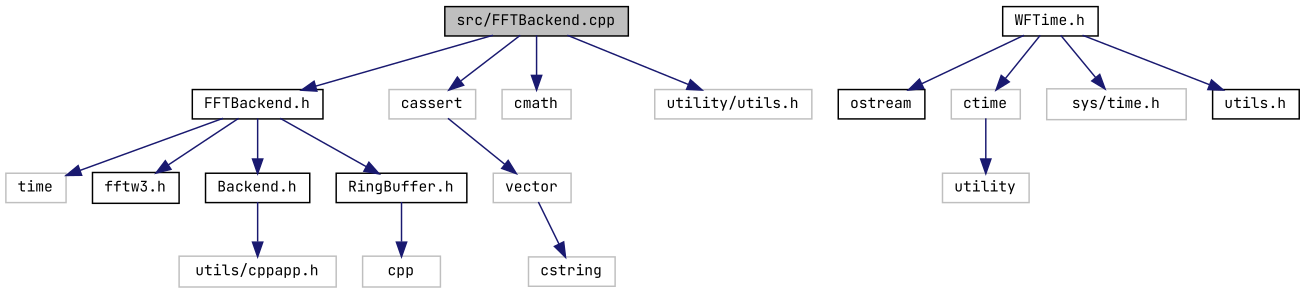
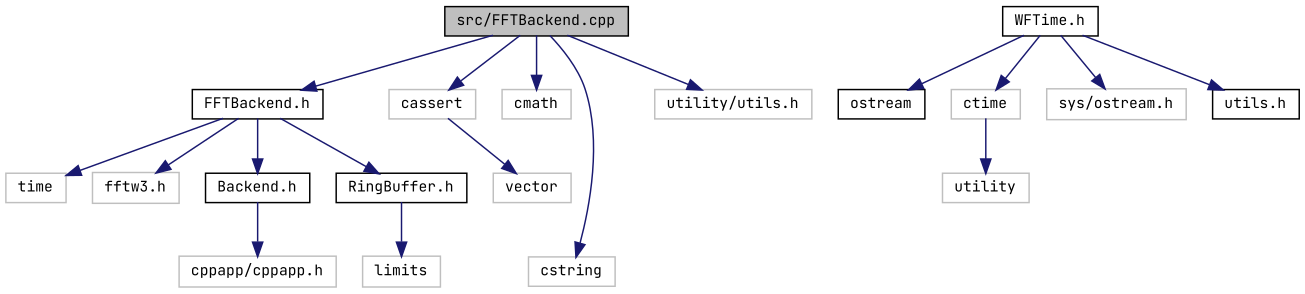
(1116, 104) -> (1116, 104)
(136, 188) -> (136, 188)
(549, 223) -> (593, 134)
(258, 272) -> (258, 272)
(402, 272) -> (402, 272)
